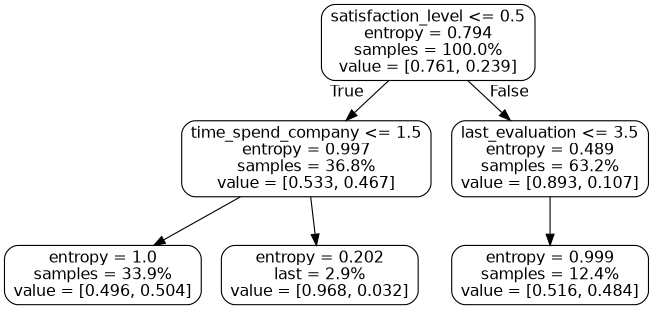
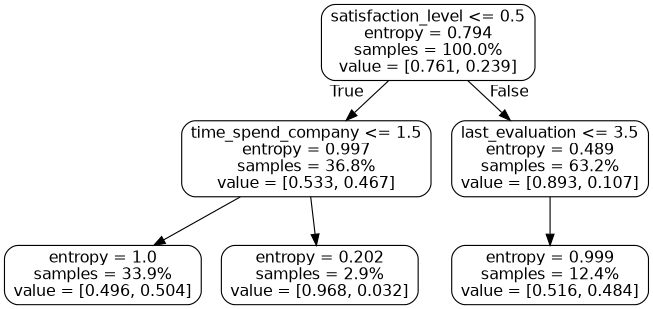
(320, 275) -> (320, 275)
